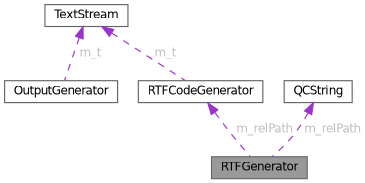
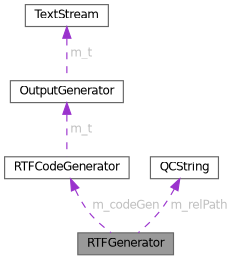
(148, 57) -> (67, 135)
(263, 130) -> (124, 206)
